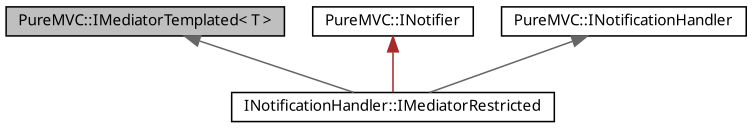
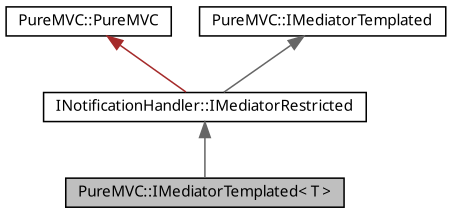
(393, 21) -> (89, 21)
(624, 21) -> (323, 21)
(277, 67) -> (205, 158)
